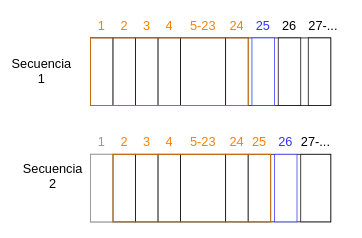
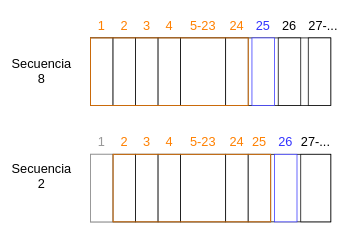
(42, 72) -> (42, 72)
(53, 177) -> (42, 177)
